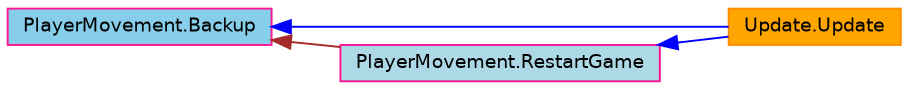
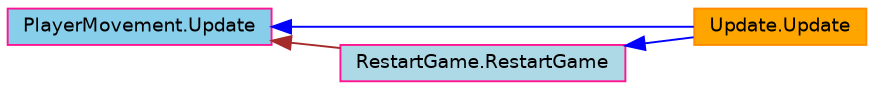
(140, 27) -> (140, 27)
(500, 63) -> (483, 63)
